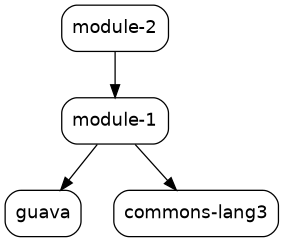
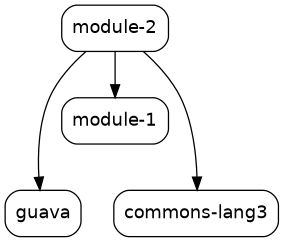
(83, 162) -> (46, 108)
(151, 163) -> (185, 108)
